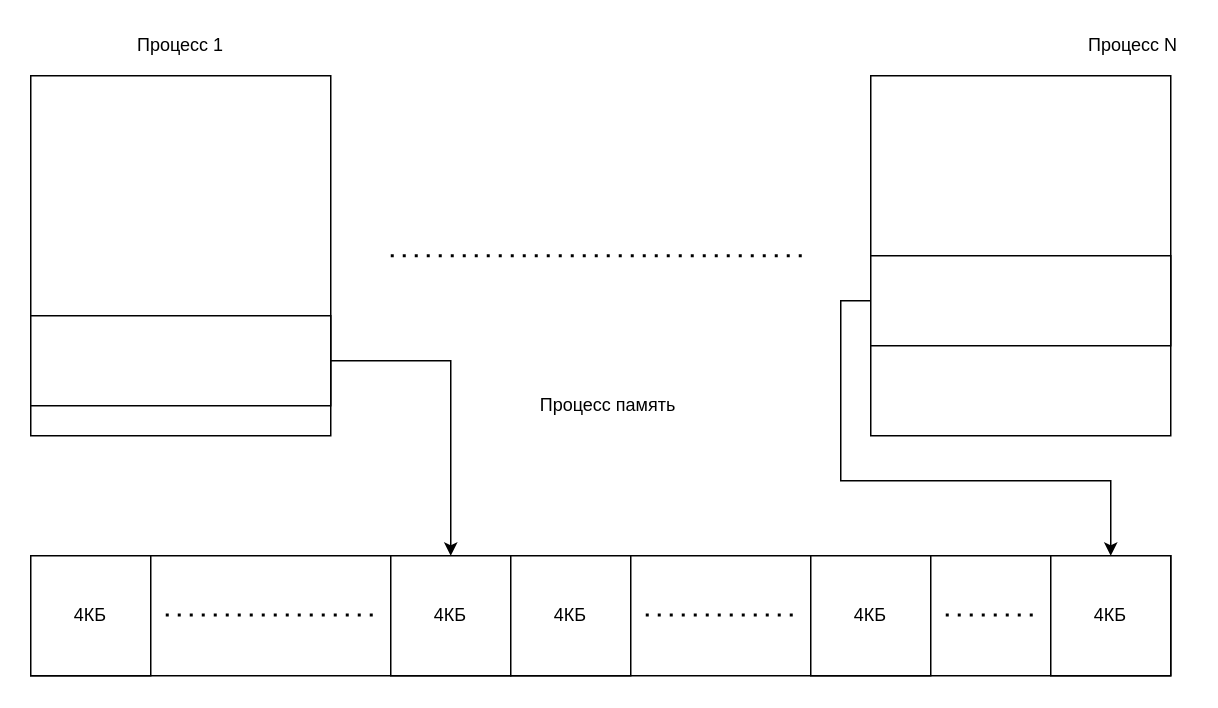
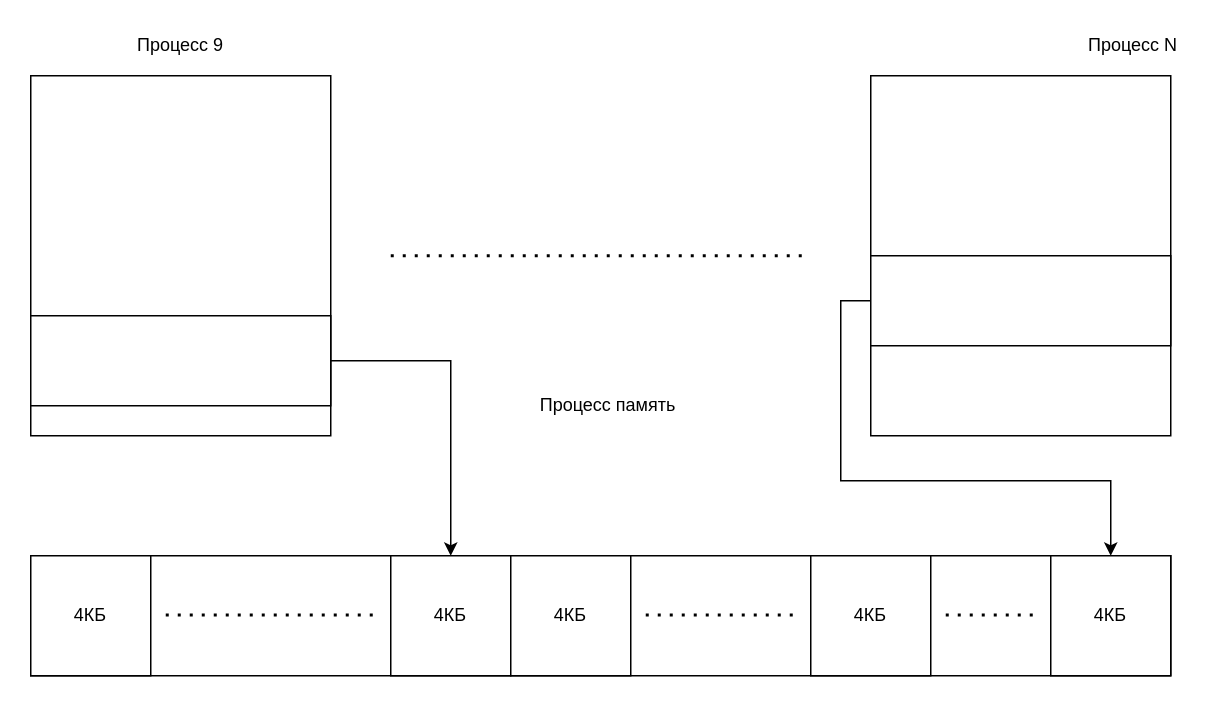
(181, 46) -> (181, 46)
